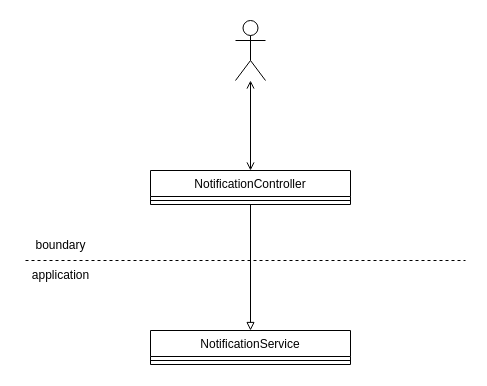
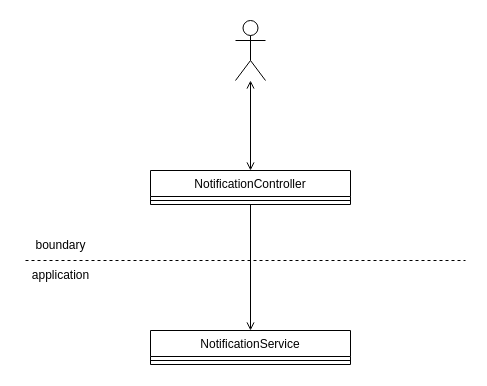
(251, 321) -> (251, 324)
